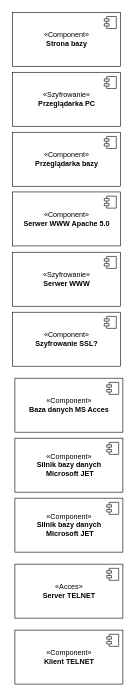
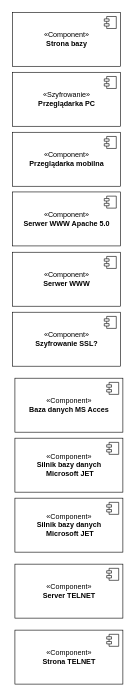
(67, 159) -> (67, 159)
(67, 279) -> (67, 279)
(69, 591) -> (69, 591)
(69, 657) -> (69, 657)
